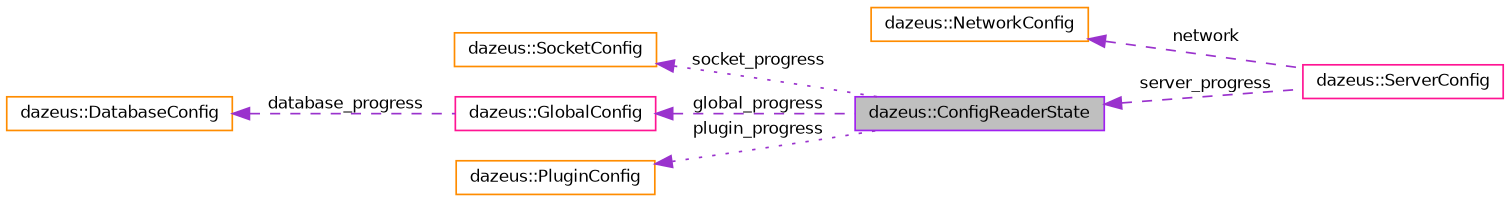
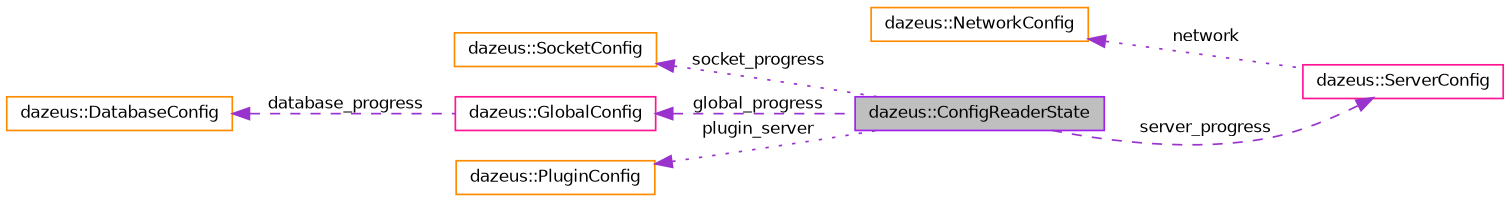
(1204, 55) -> (1204, 55)
(1212, 96) -> (1205, 144)
(756, 130) -> (756, 130)
